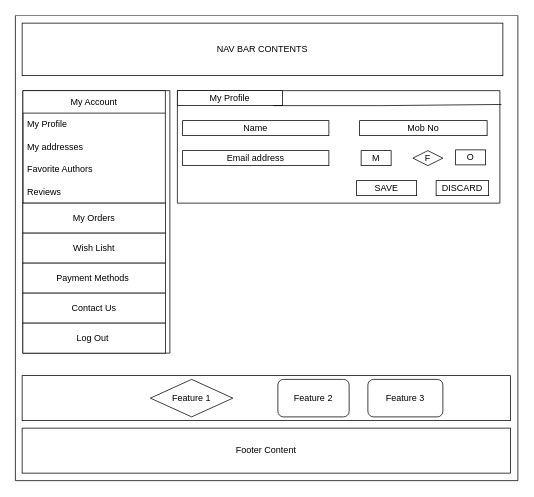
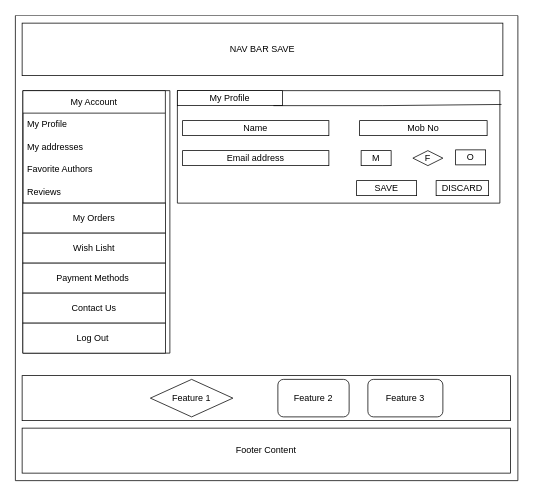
(263, 49) -> (263, 49)
